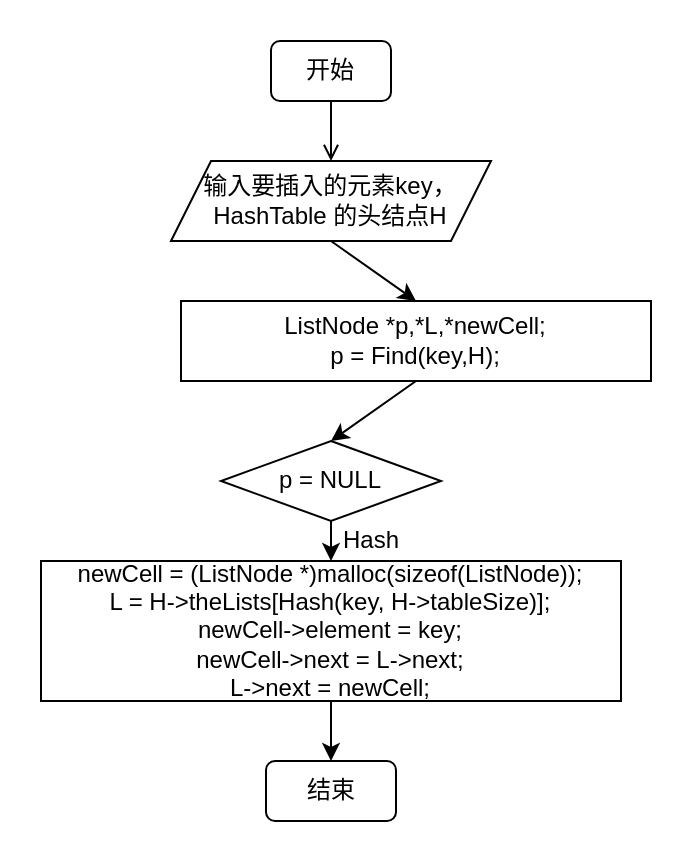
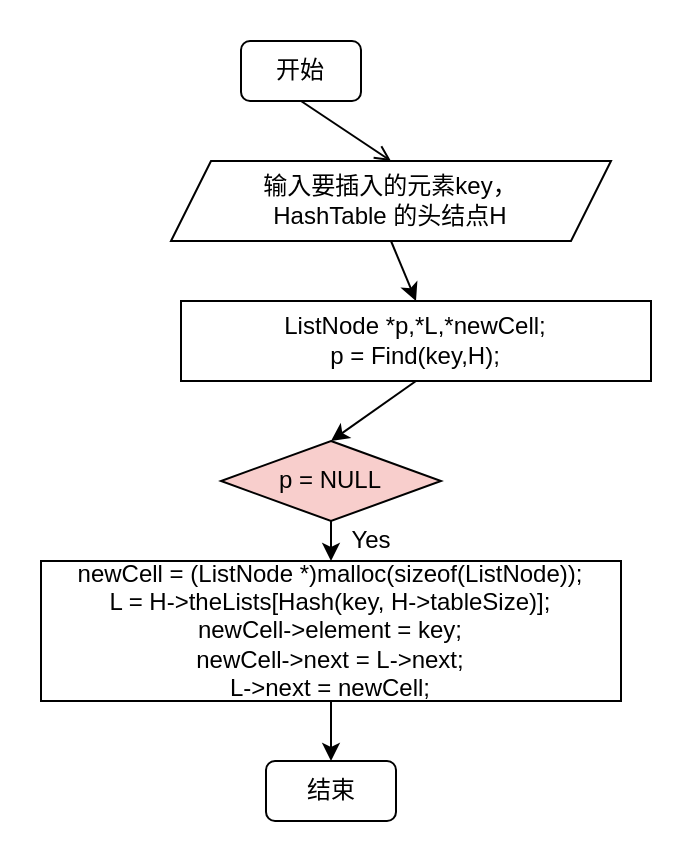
(331, 71) -> (301, 71)
(331, 201) -> (391, 201)
(331, 481) -> (331, 481)
(372, 541) -> (372, 541)
